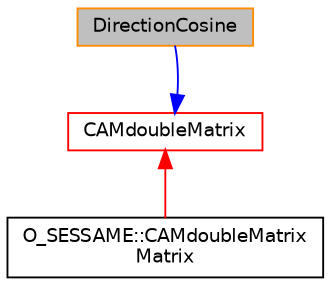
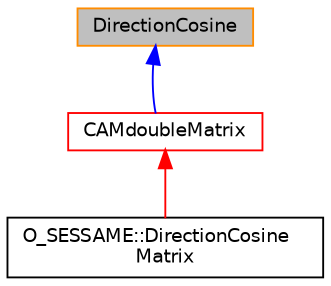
(178, 70) -> (153, 89)
(165, 248) -> (165, 248)
